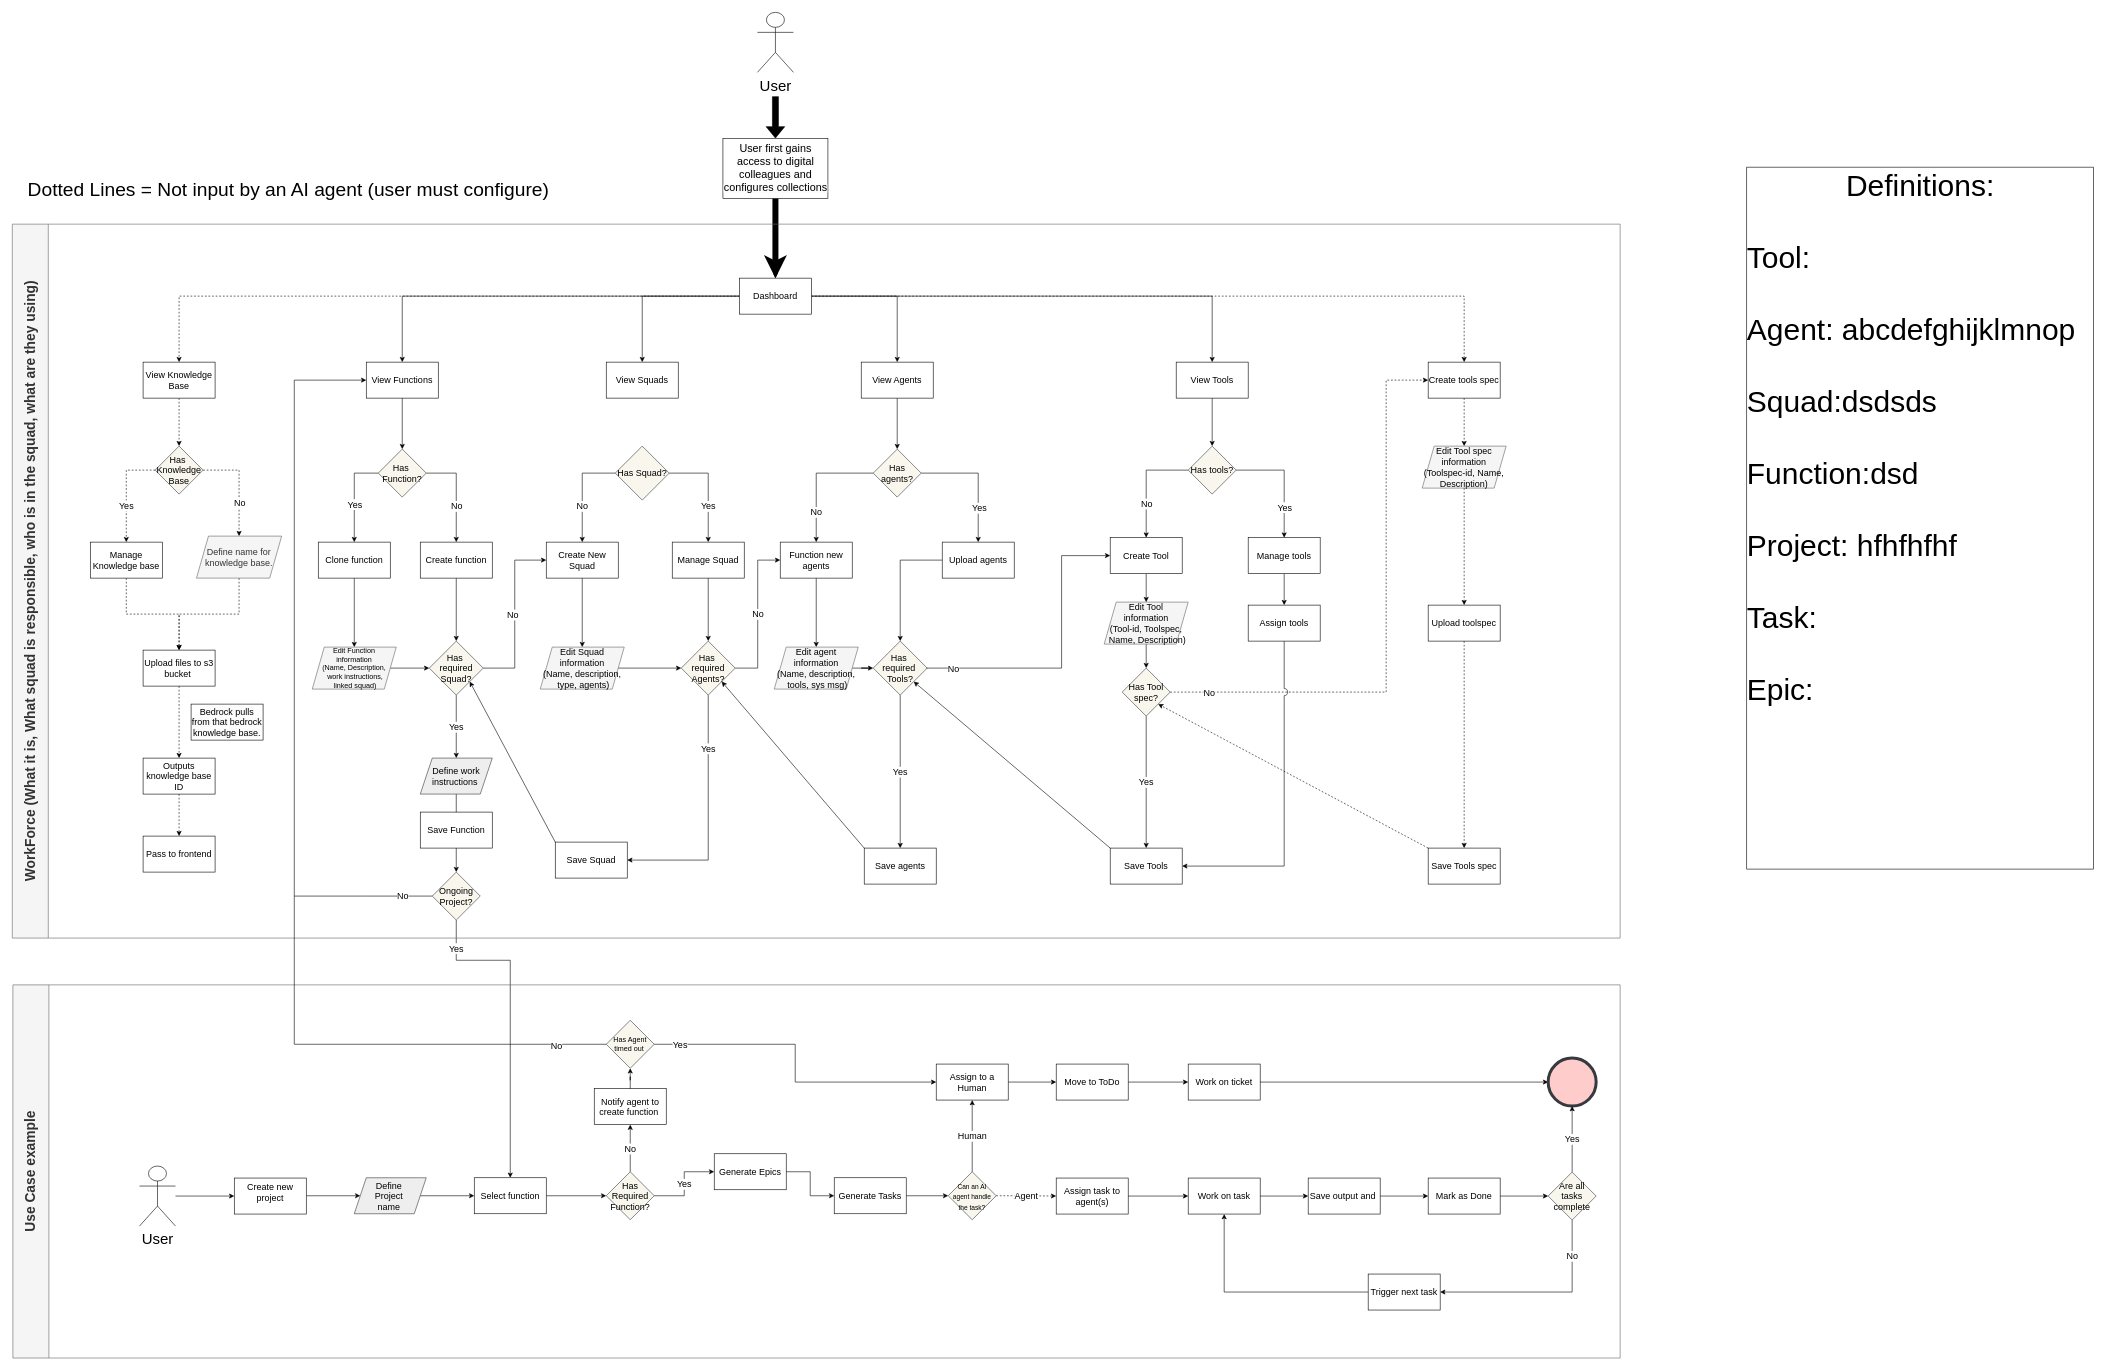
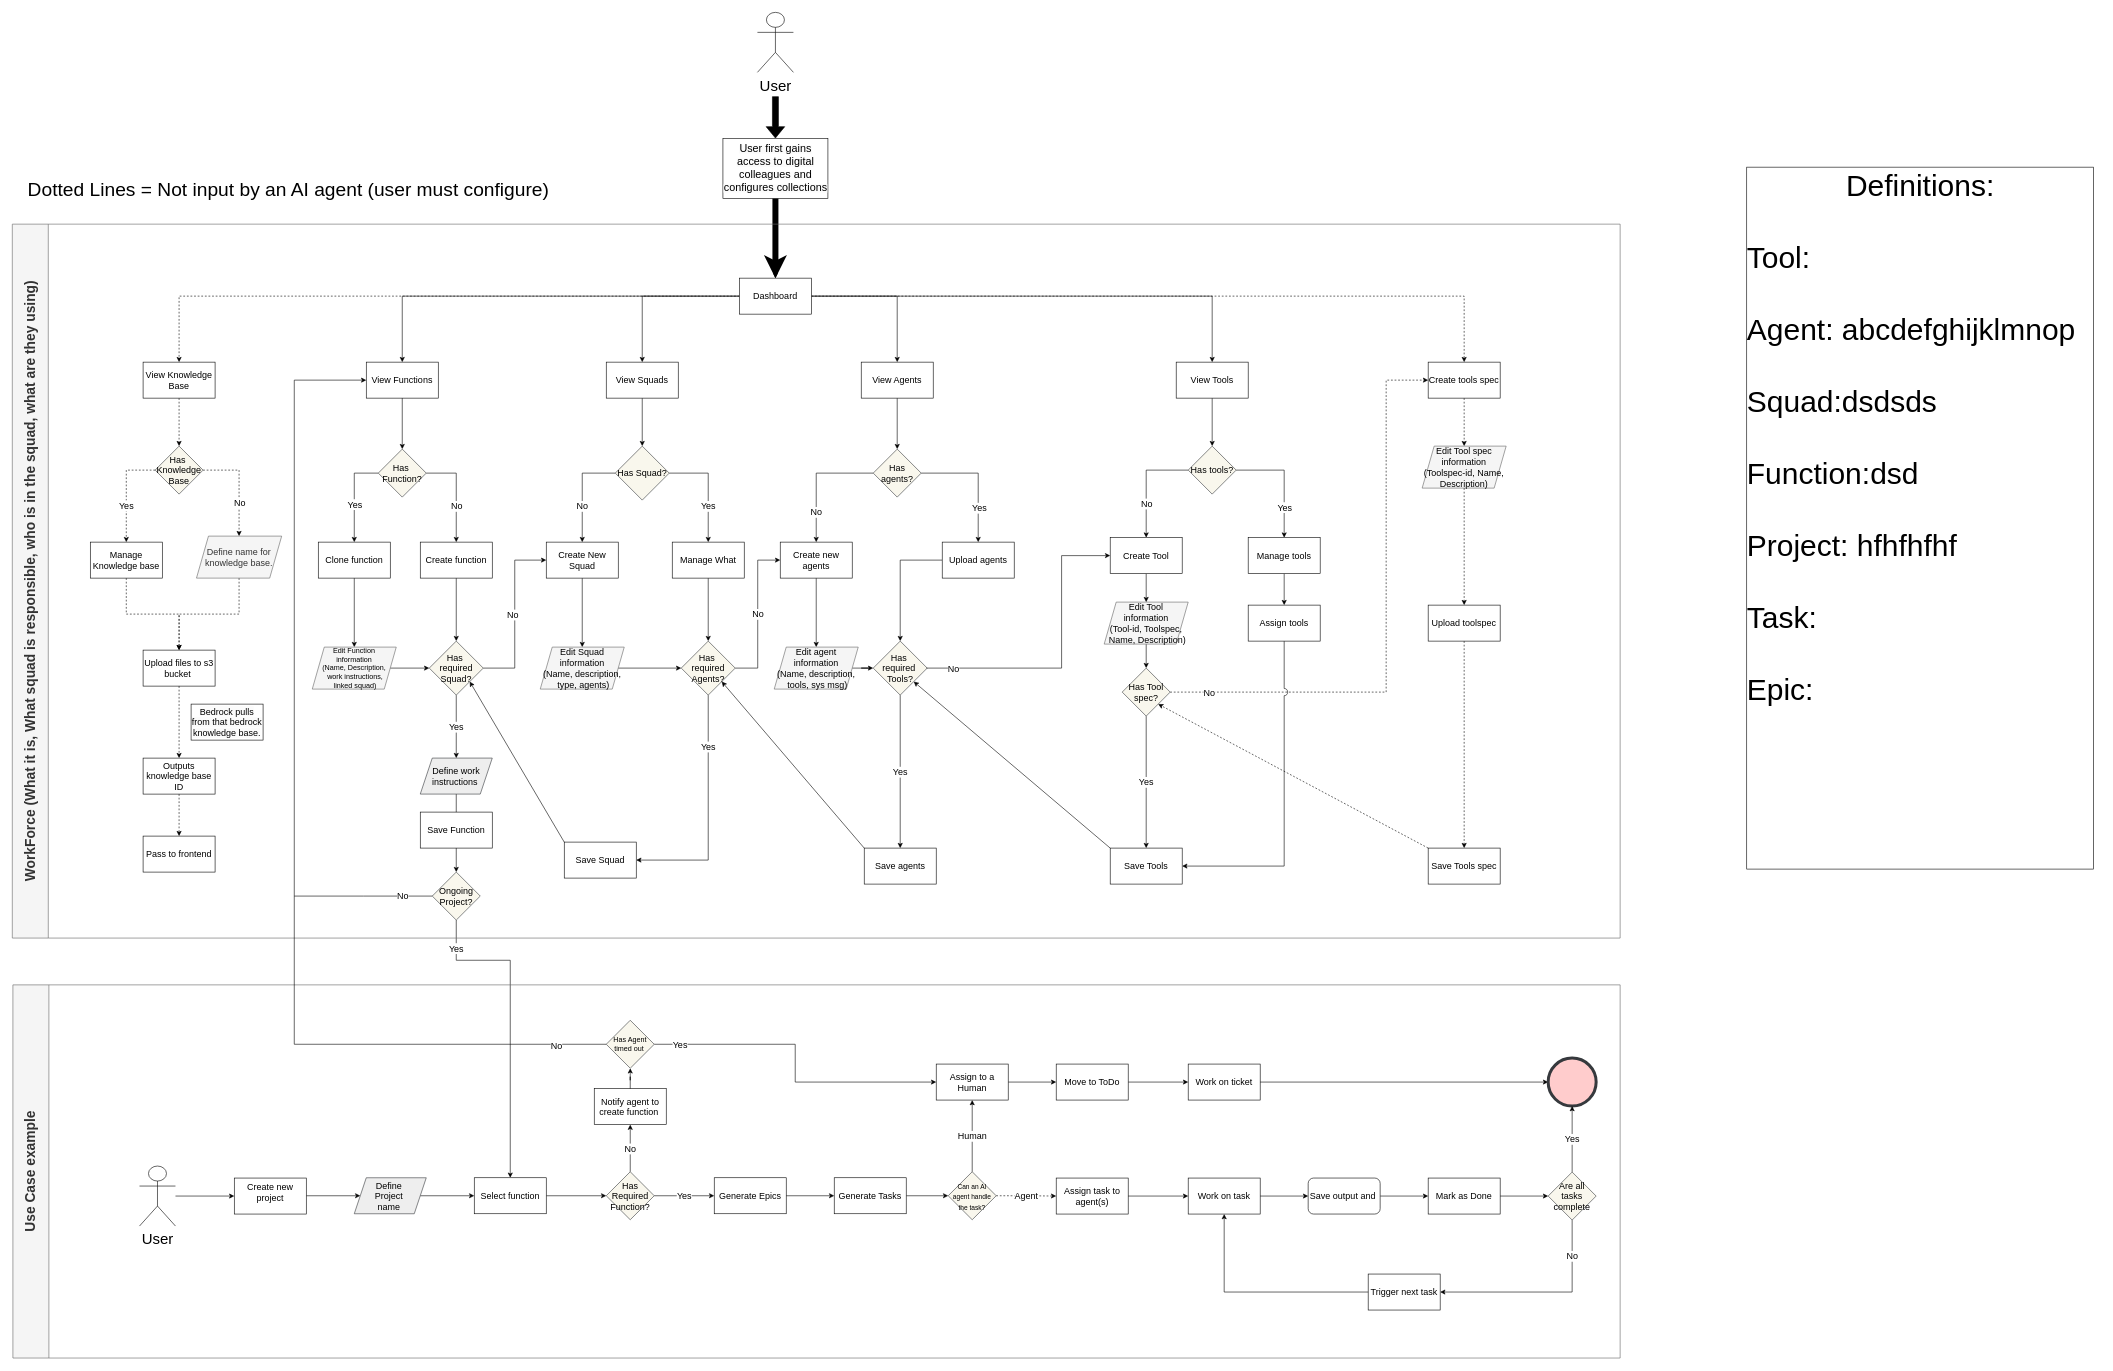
none -> (642, 440)
(708, 560) -> (708, 560)
(816, 560) -> (816, 560)
(591, 860) -> (600, 860)
(750, 1172) -> (750, 1196)
(1344, 1196) -> (1344, 1196)
